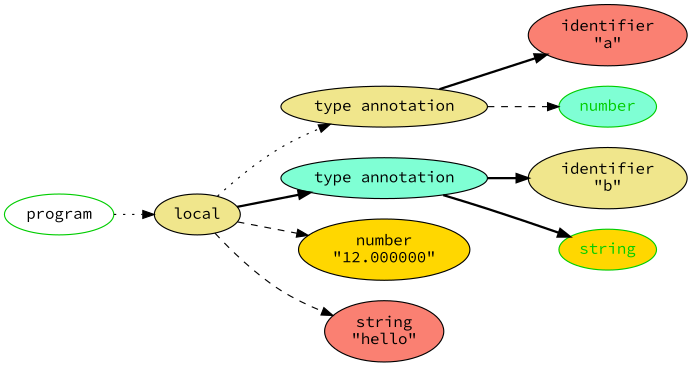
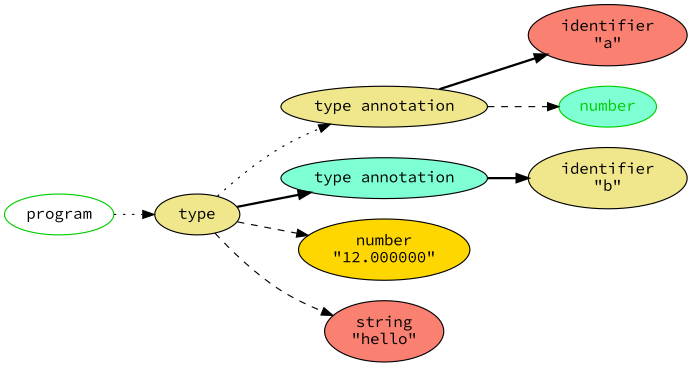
(197, 214) -> (197, 214)
(608, 250) -> none
